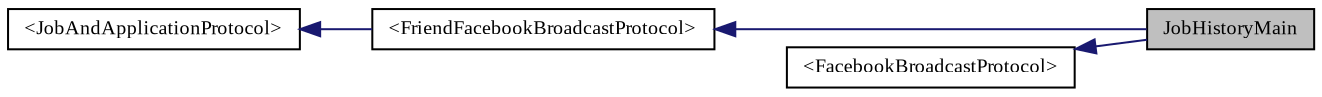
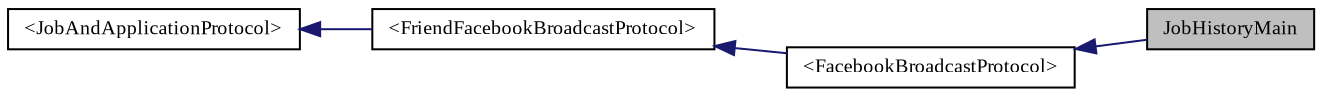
(941, 29) -> (761, 51)
